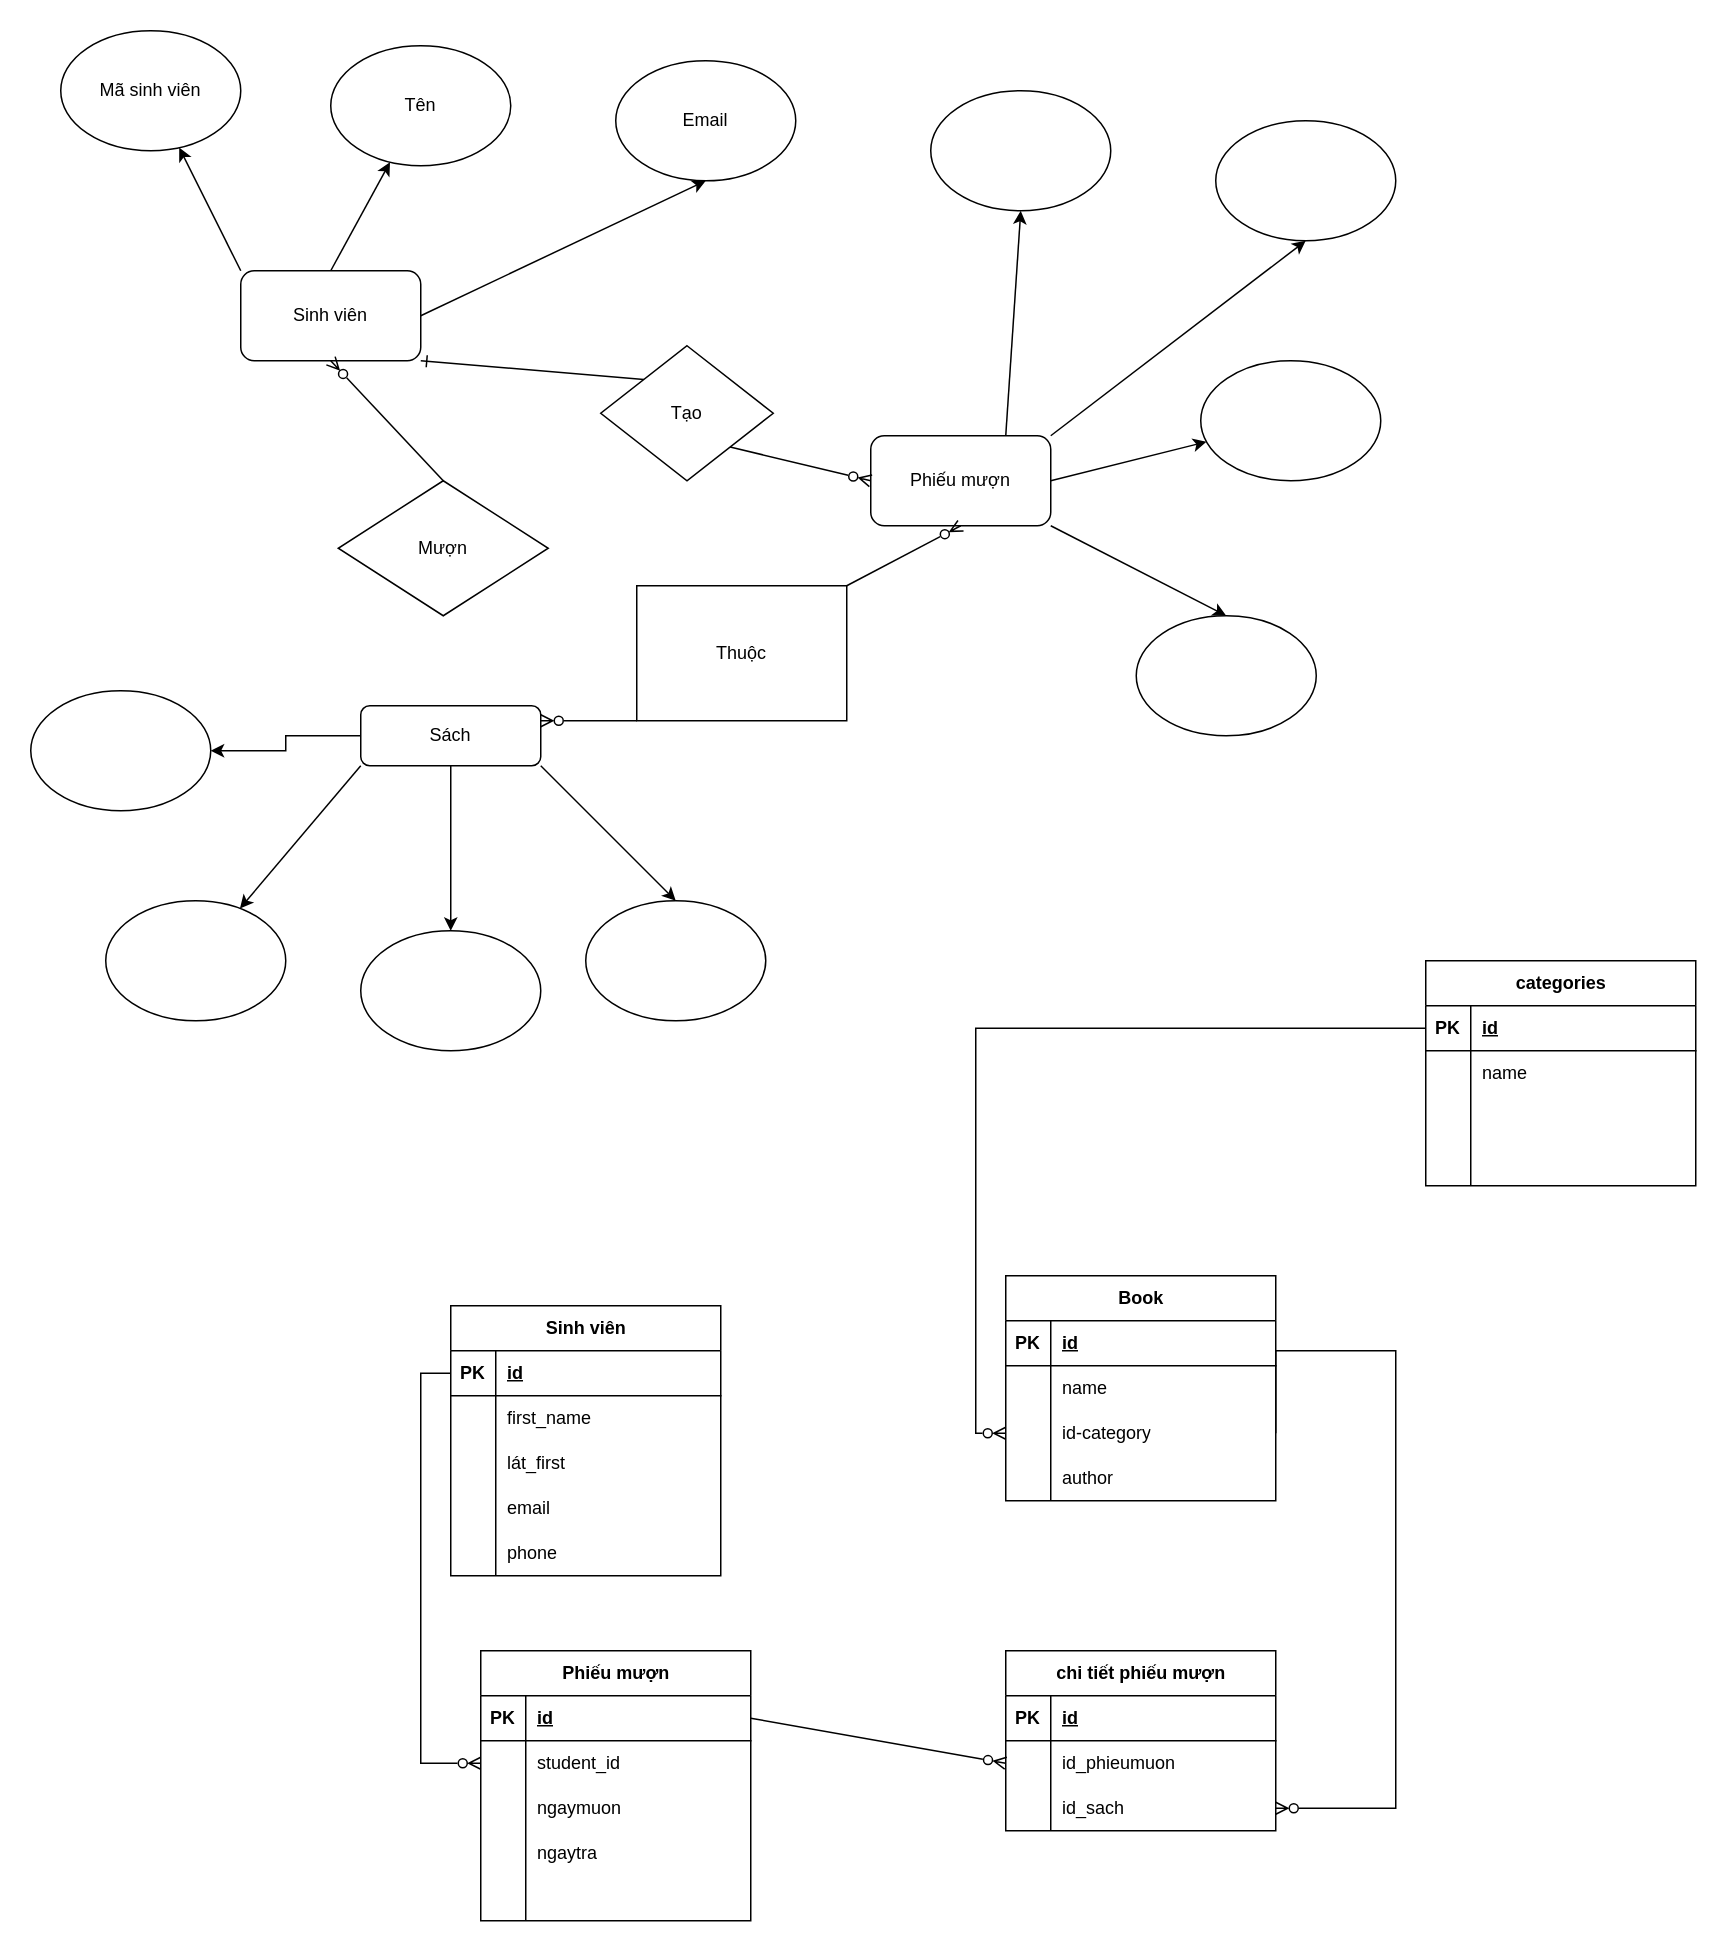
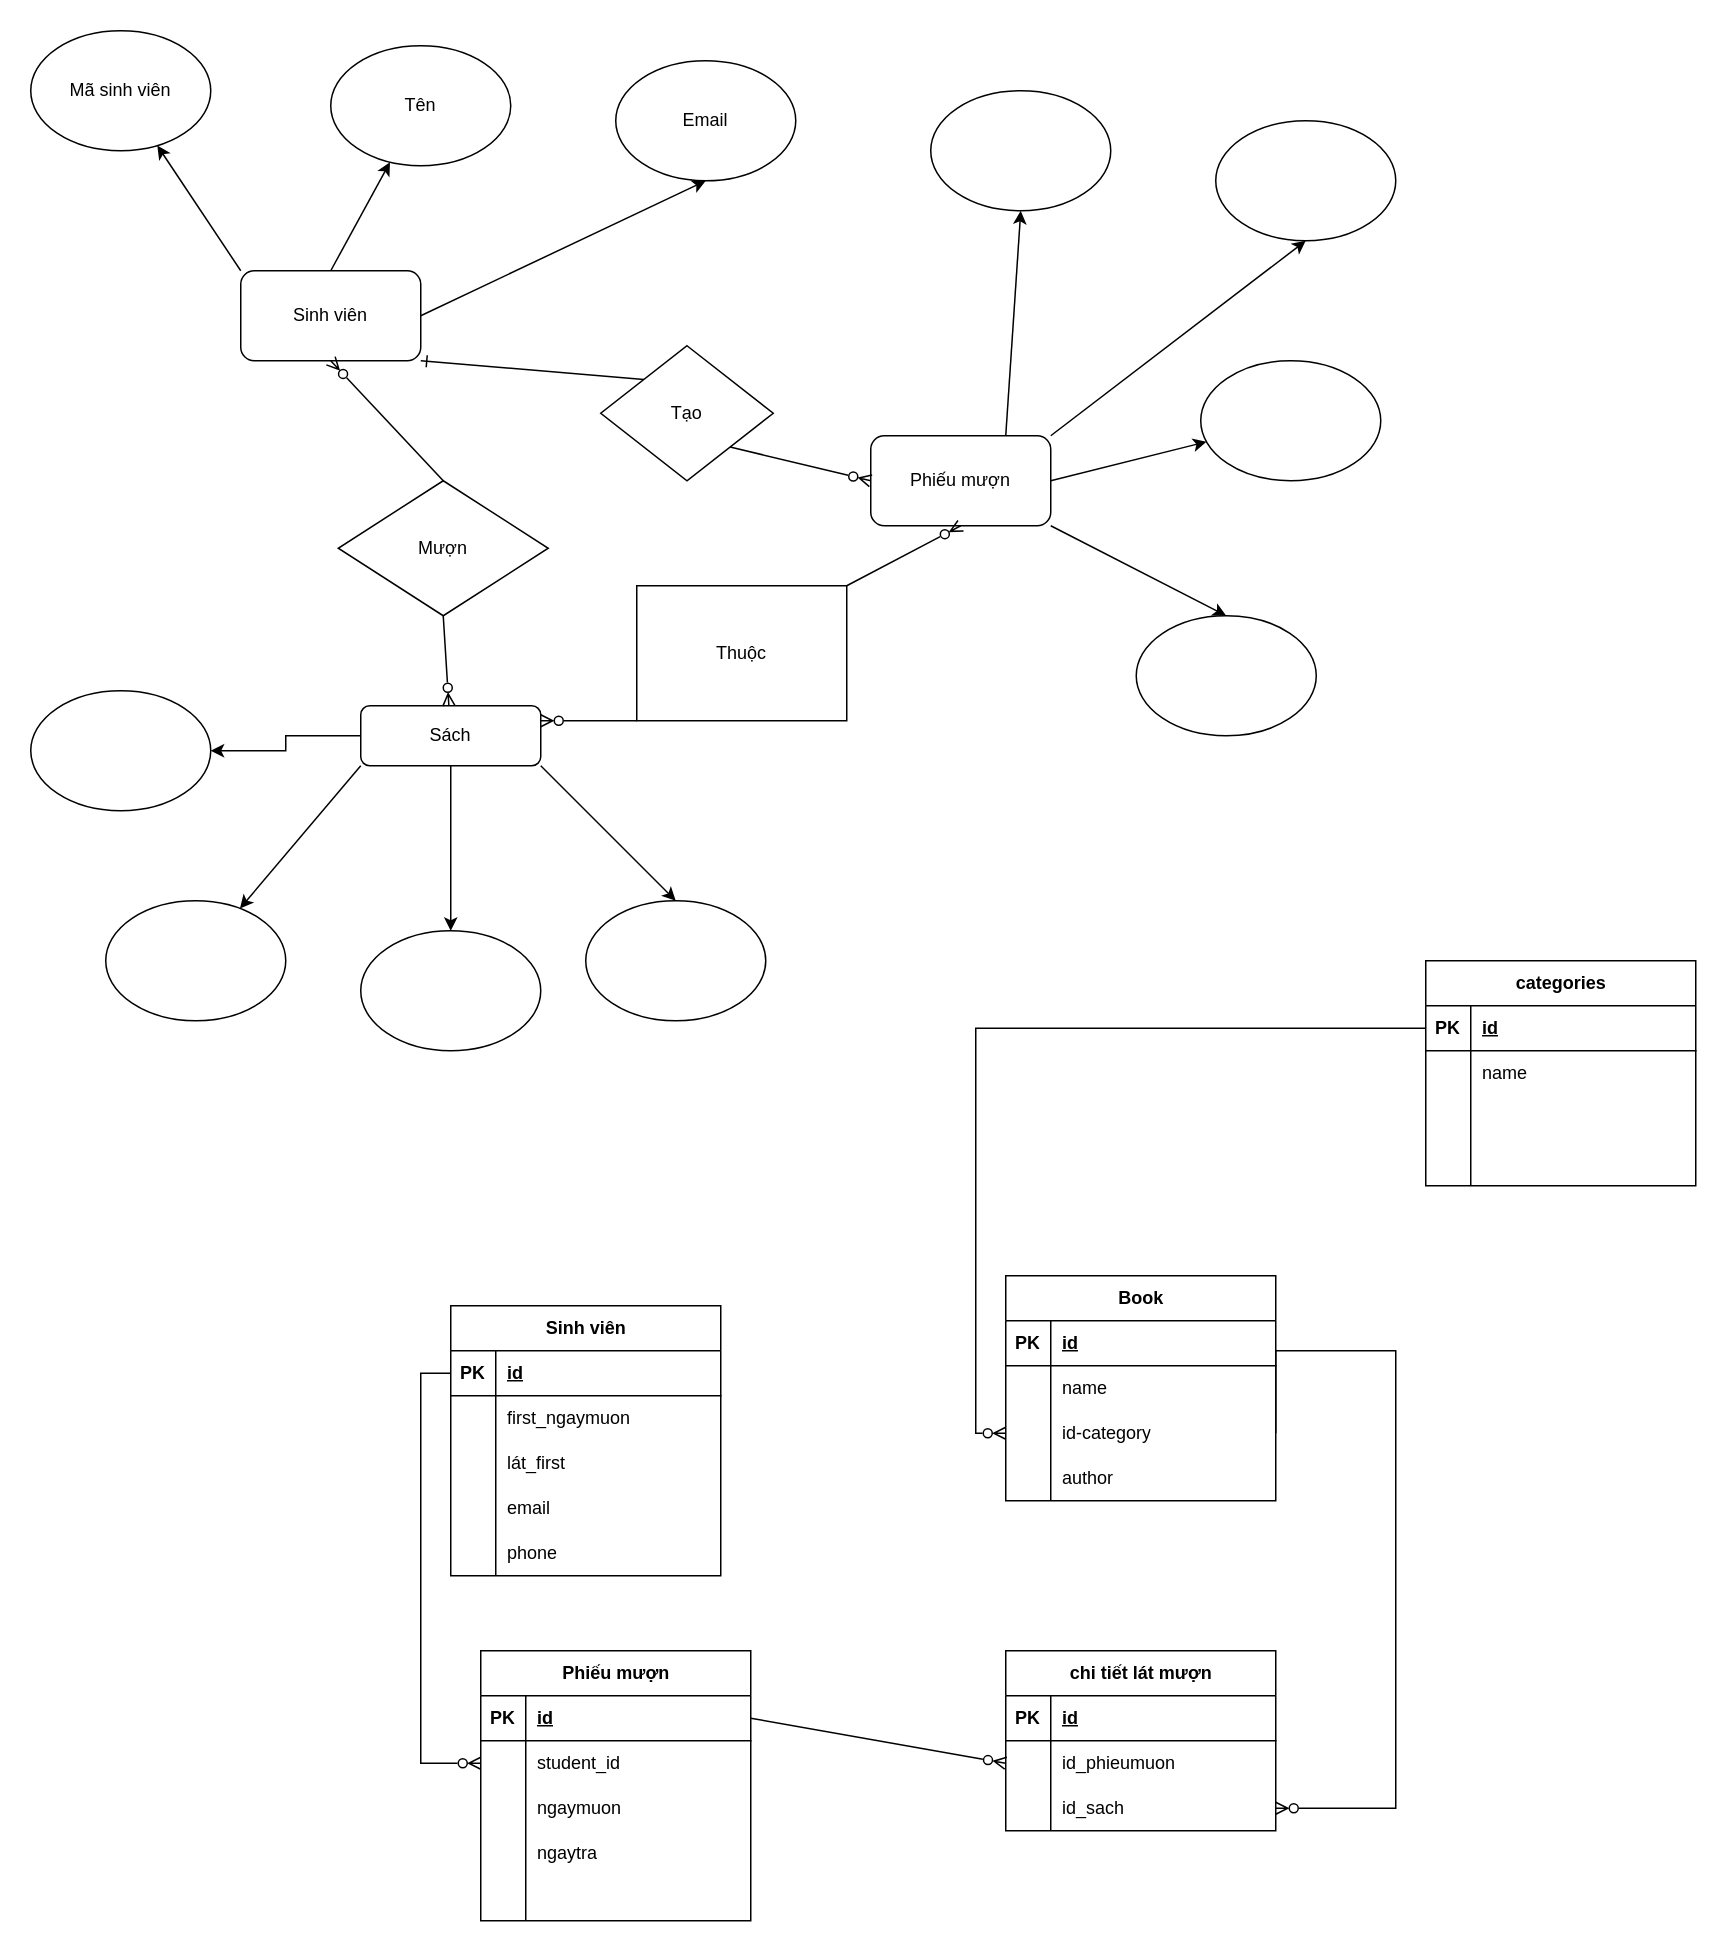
(151, 91) -> (121, 91)
none -> (445, 649)
(556, 1418) -> (576, 1418)
(1142, 1673) -> (1142, 1673)
